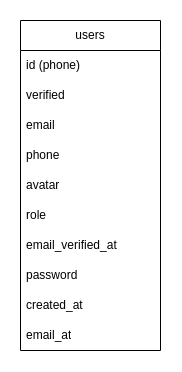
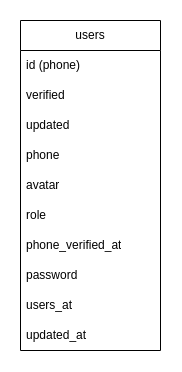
(40, 126) -> (50, 126)
(77, 246) -> (81, 246)
(60, 306) -> (53, 306)
(50, 336) -> (60, 336)
